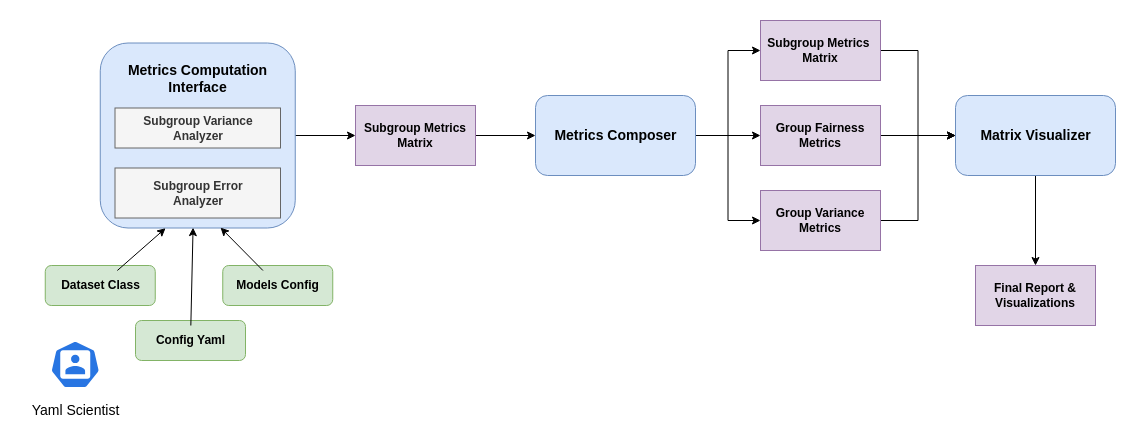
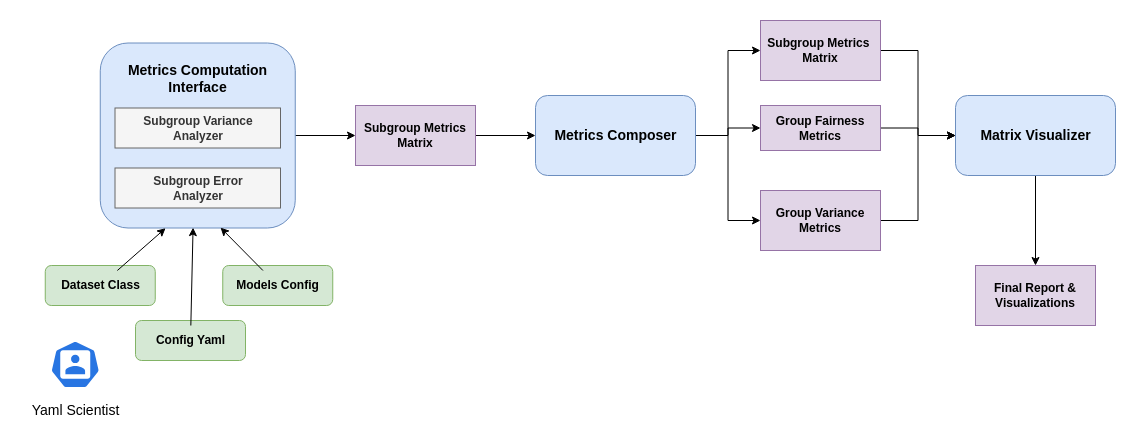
(821, 136) -> (821, 128)
(198, 193) -> (198, 188)
